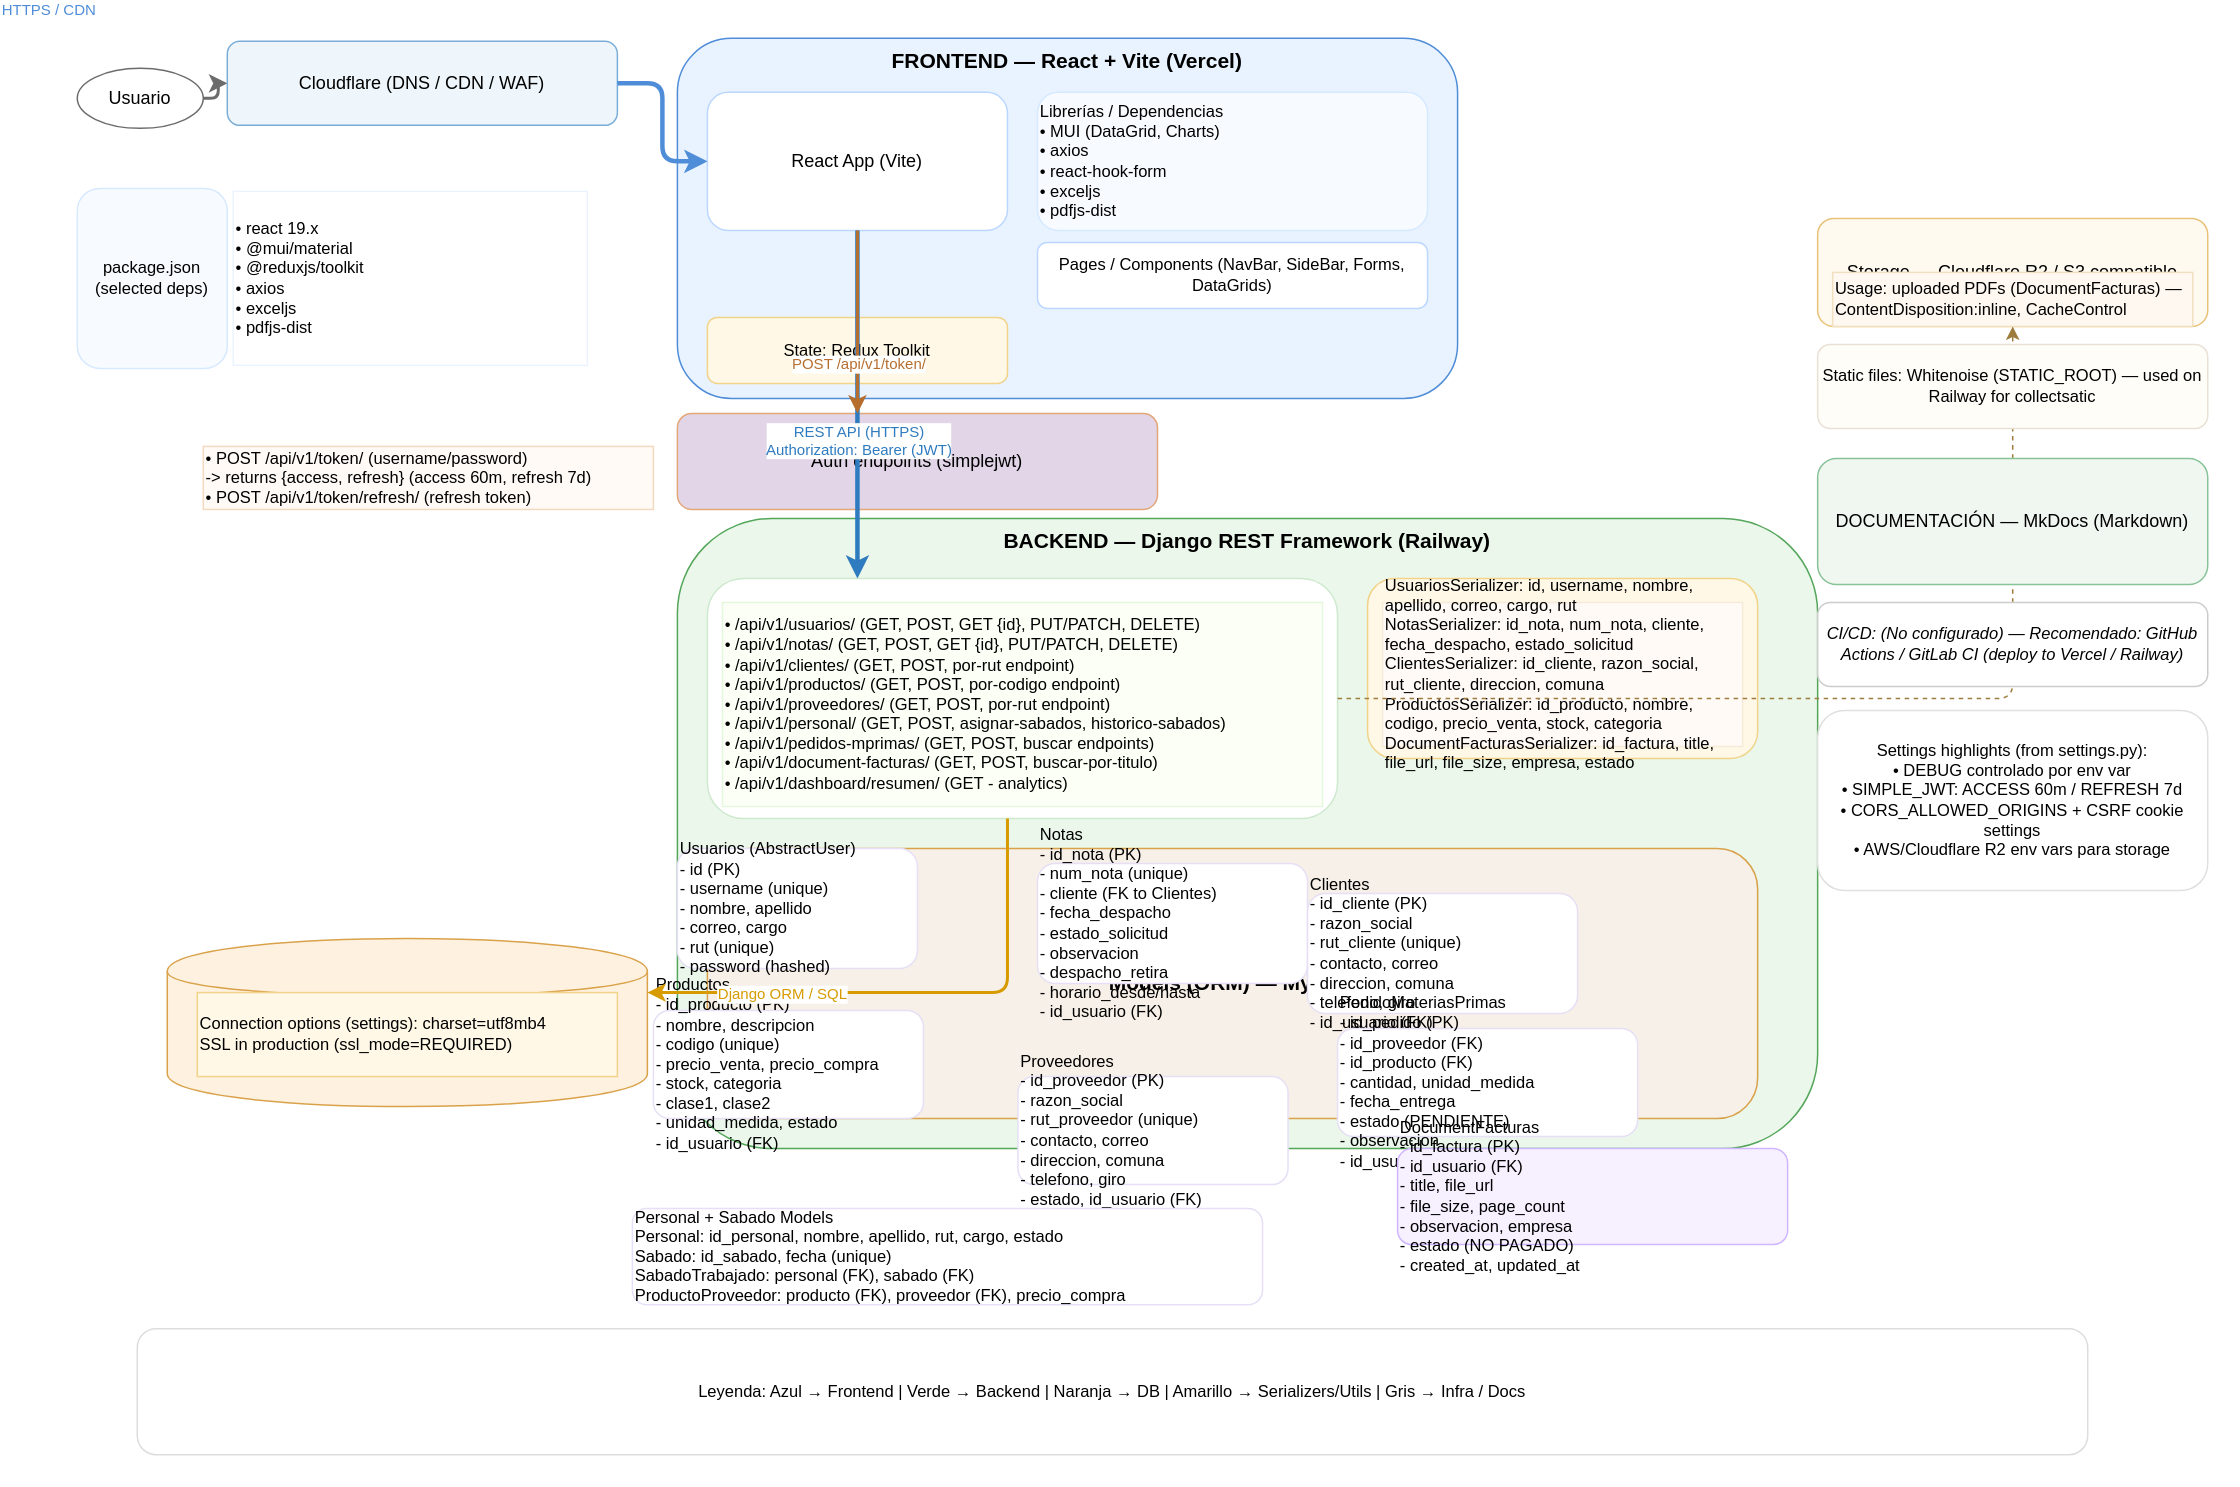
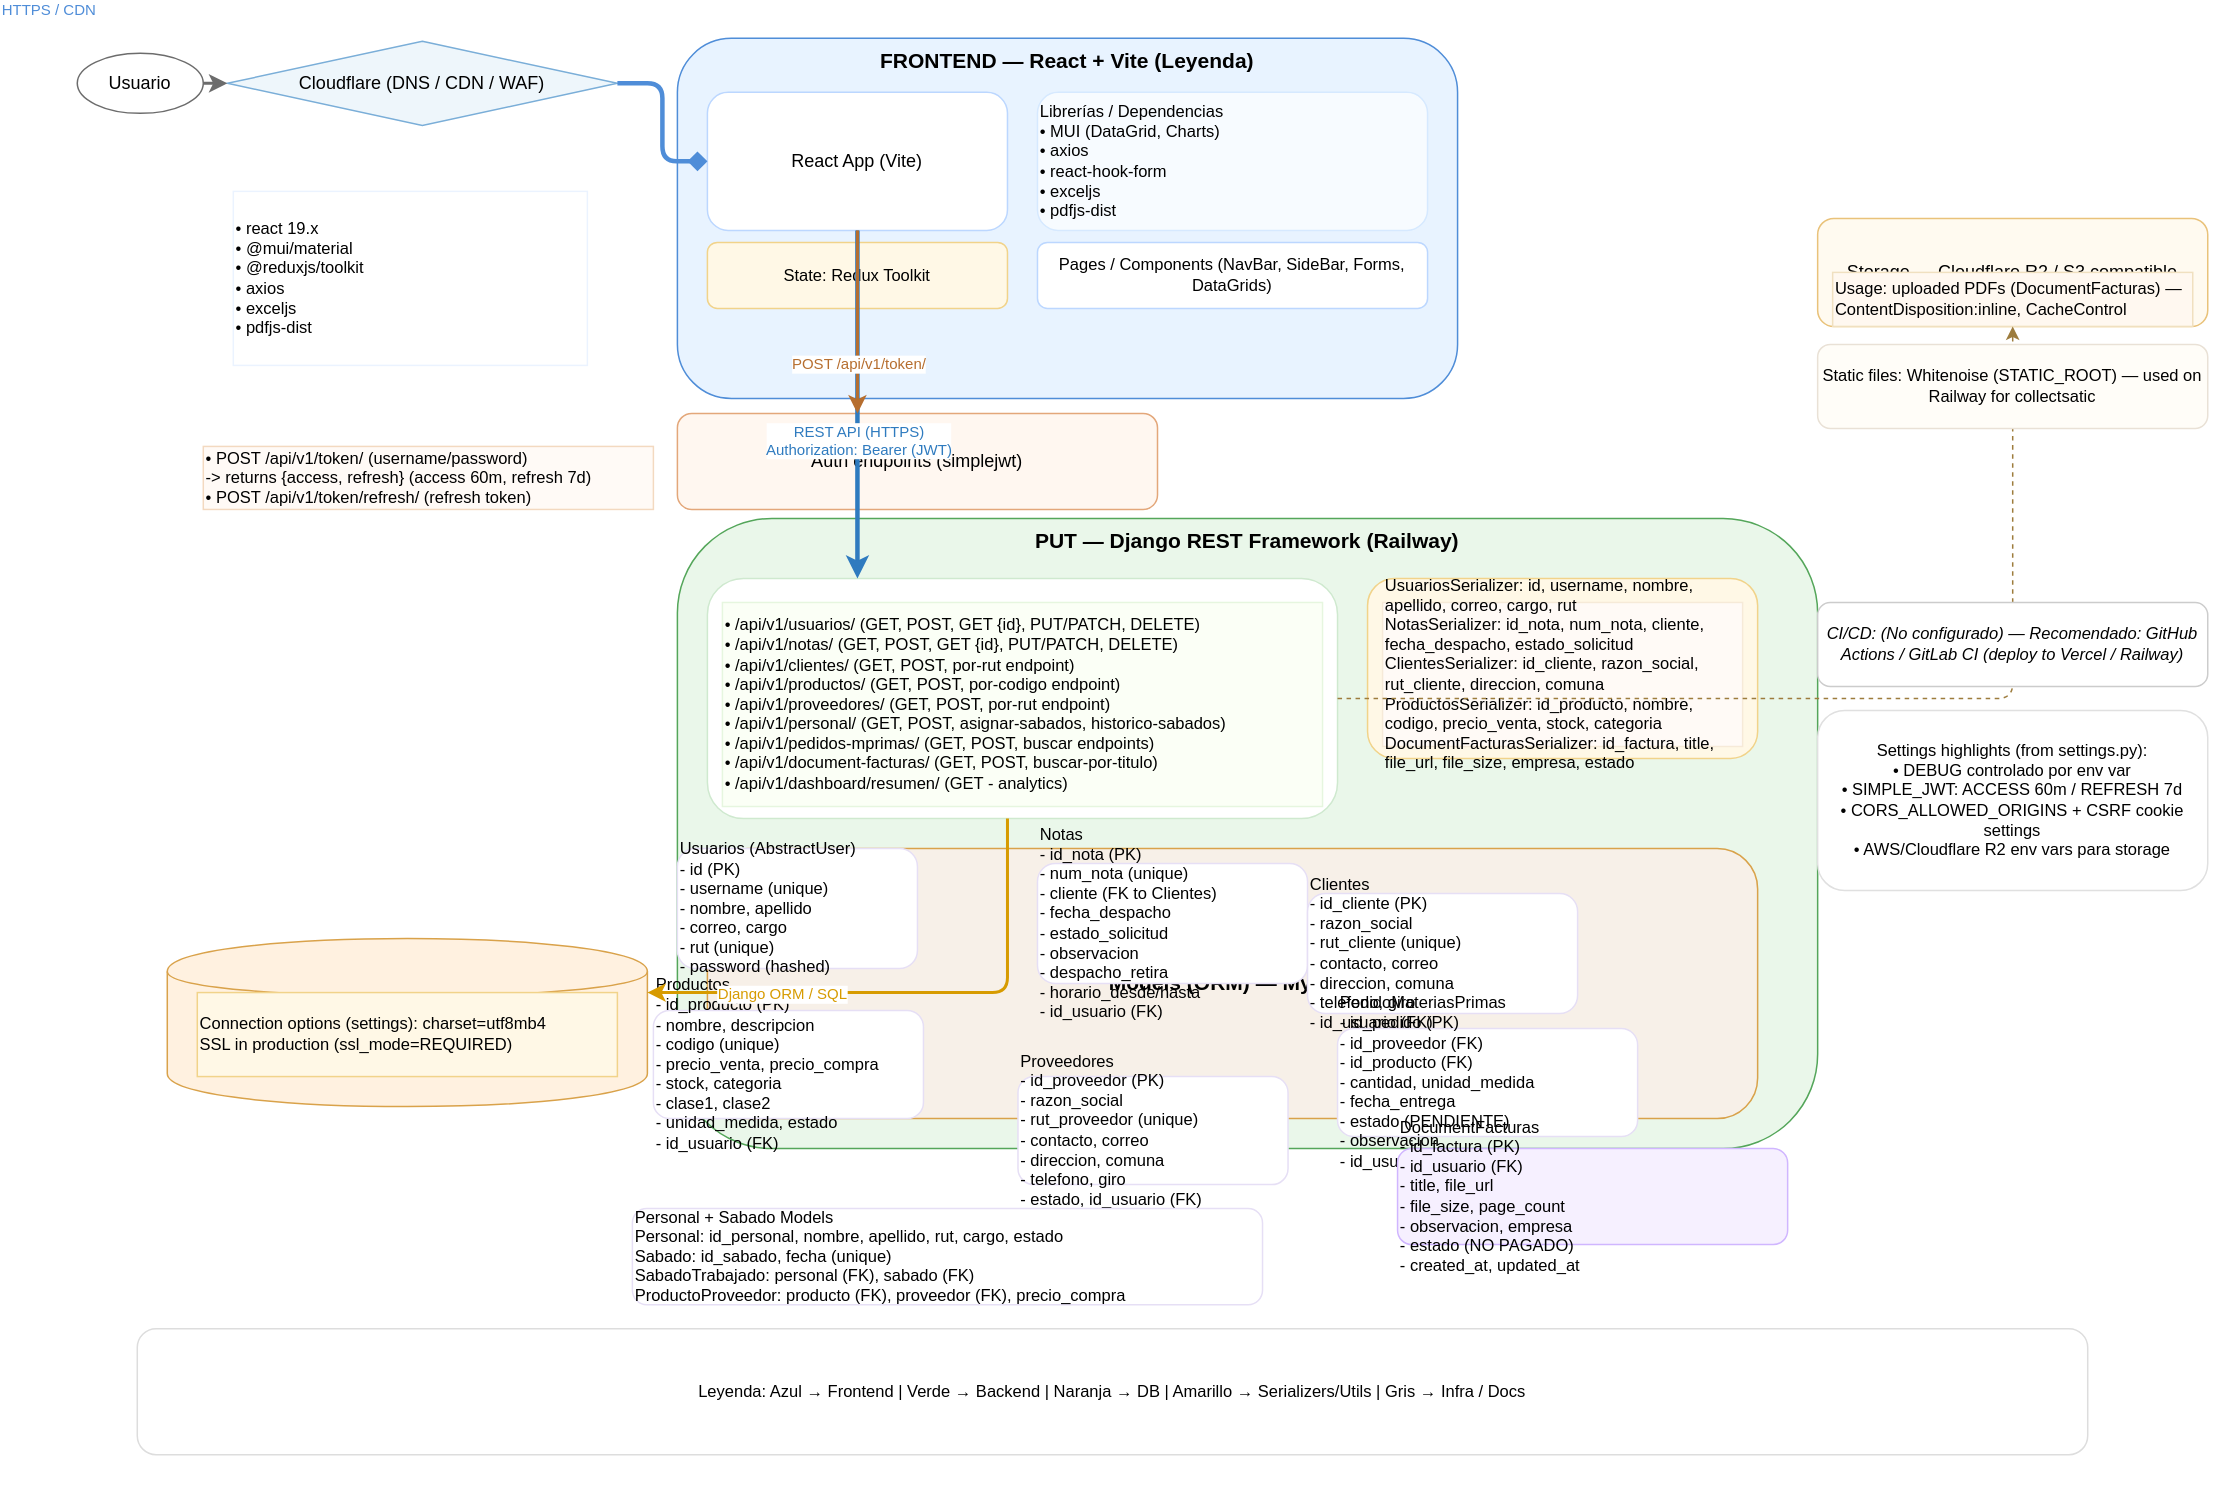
(1067, 61) -> (1067, 61)
(422, 83) -> (422, 83)
(618, 83) -> (618, 83)
(140, 98) -> (140, 83)
(152, 278) -> none
(857, 350) -> (857, 275)
(917, 461) -> (917, 461)
(2012, 521) -> none
(1247, 541) -> (1247, 541)
